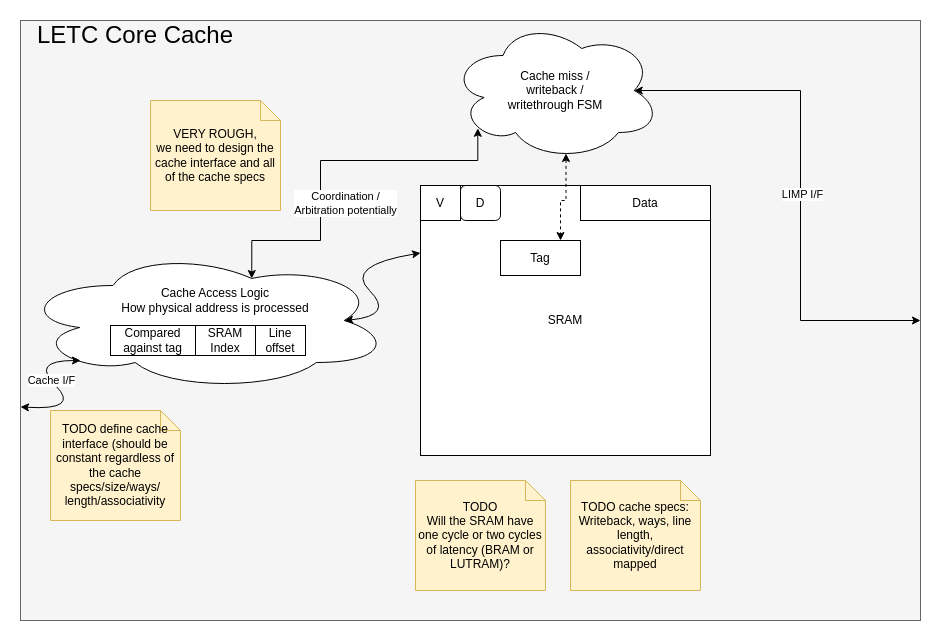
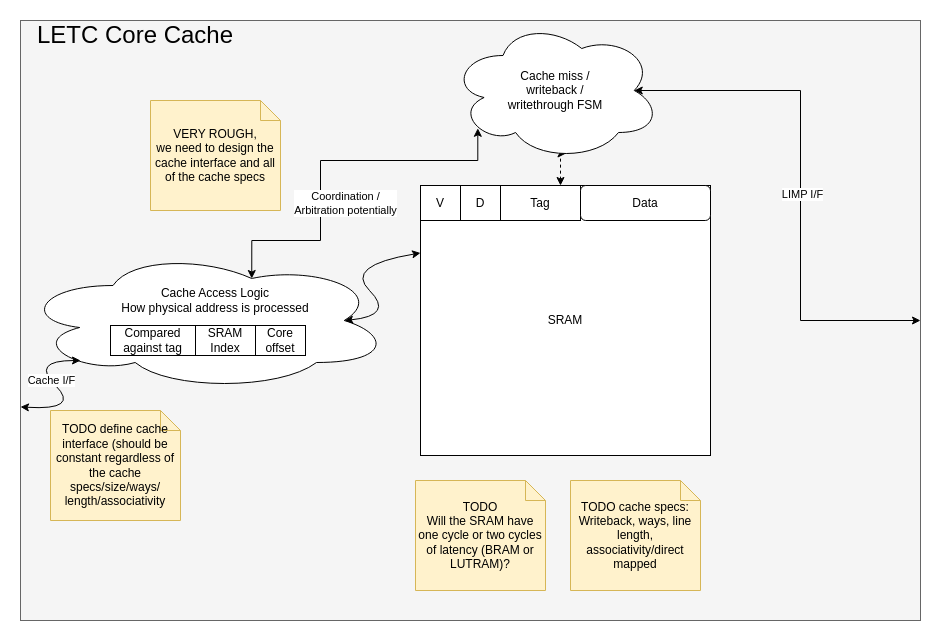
(481, 203) -> (481, 203)
(646, 203) -> (646, 203)
(541, 258) -> (541, 203)
(281, 341) -> (281, 341)
